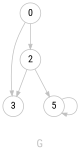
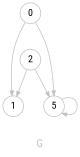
(30, 34) -> (49, 55)
(13, 106) -> (13, 106)
